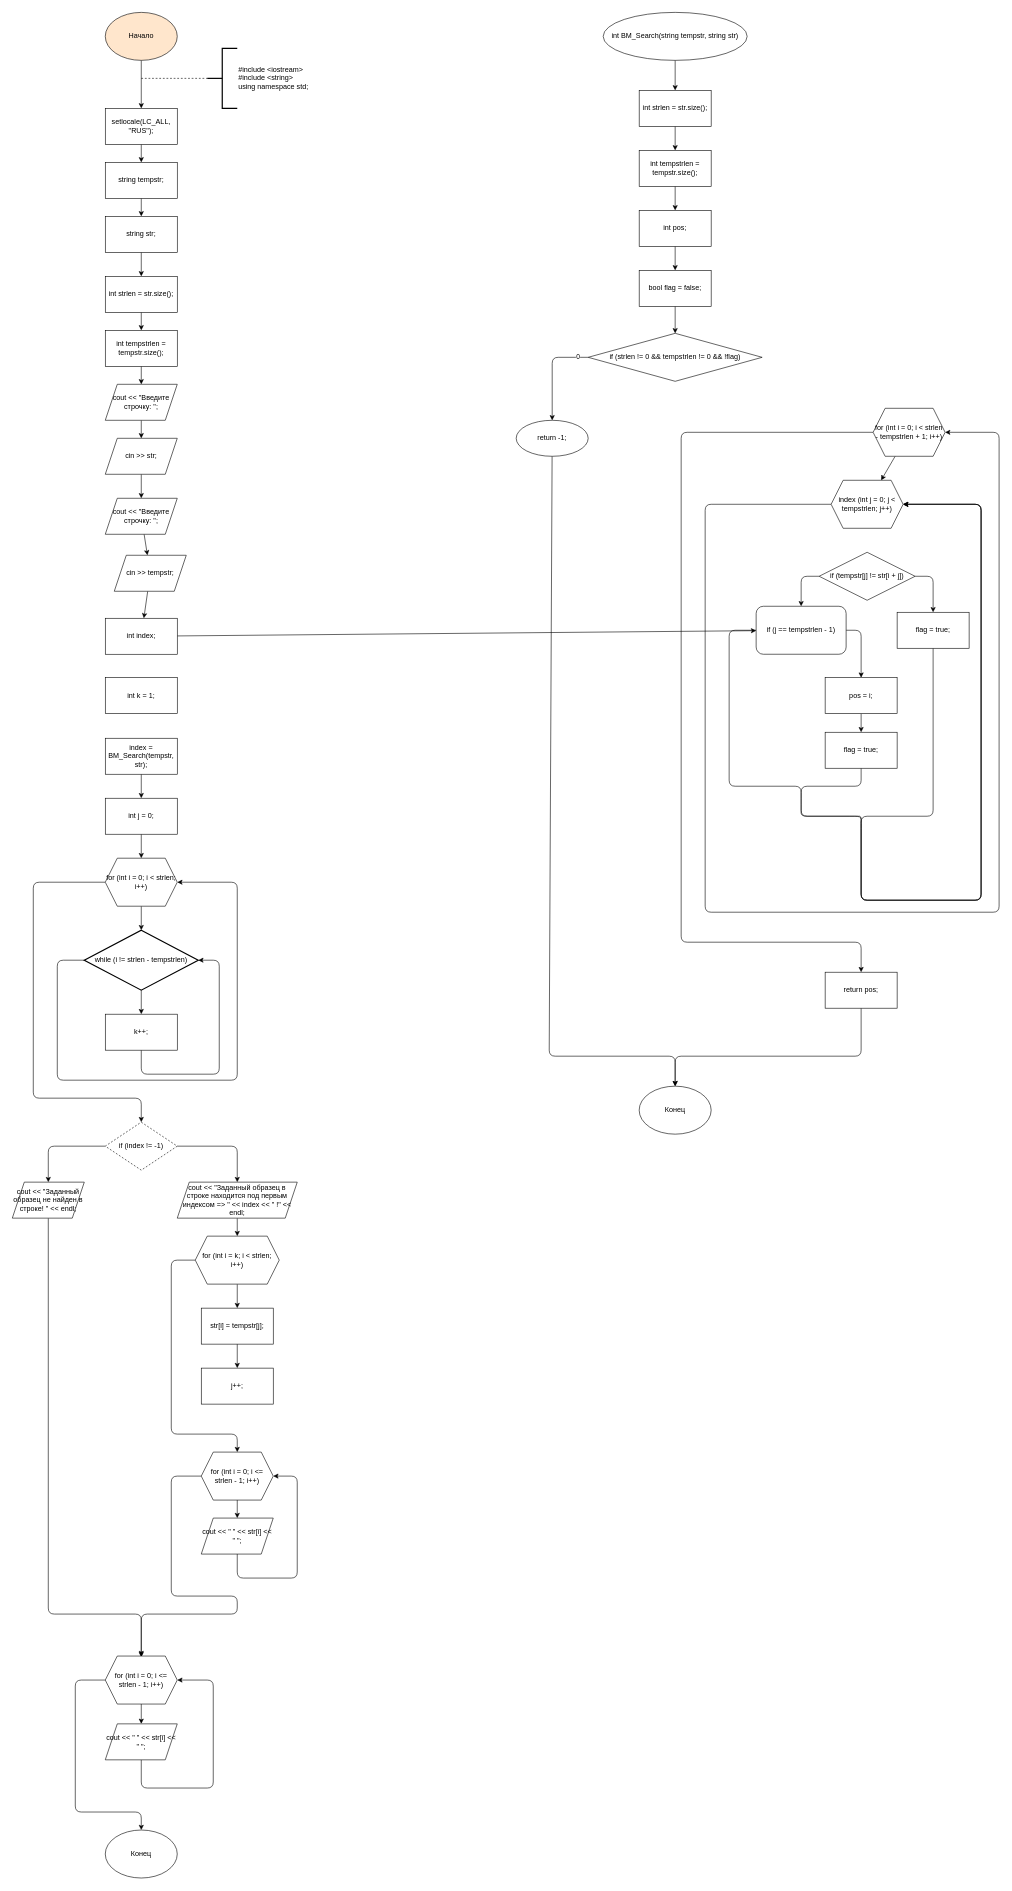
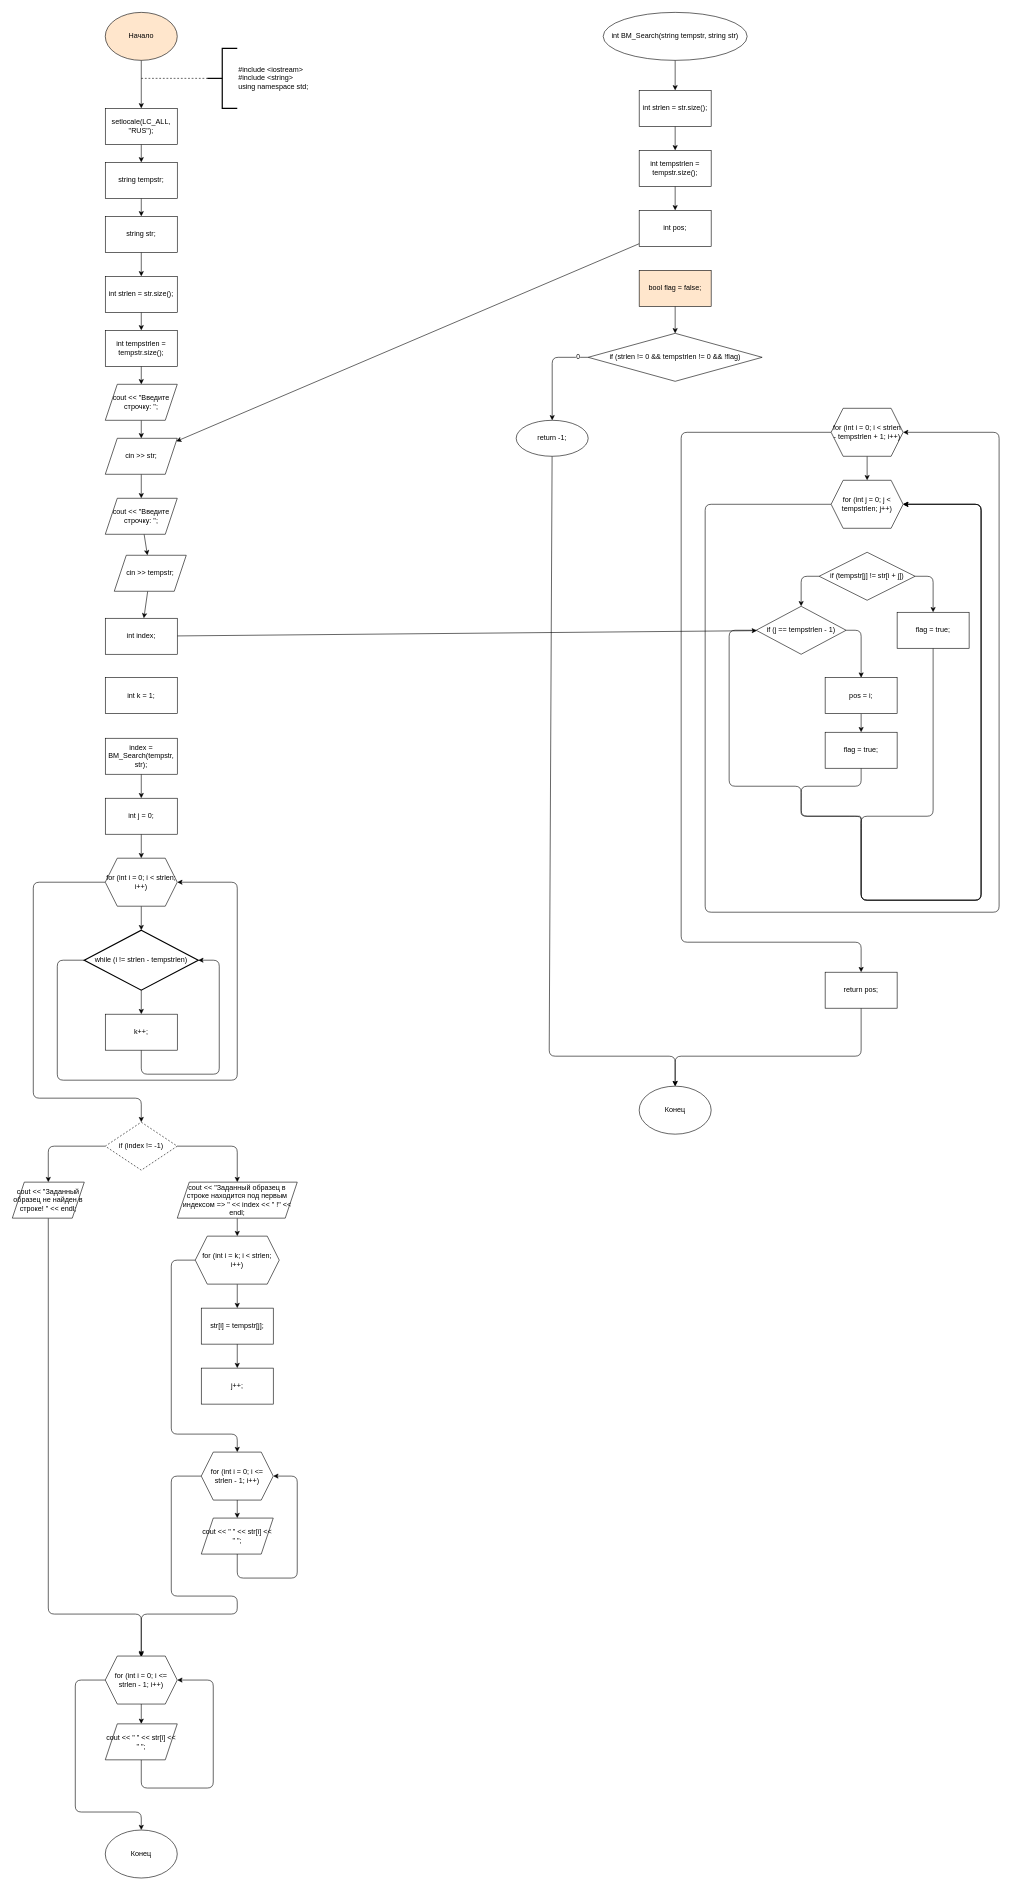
(675, 264) -> (410, 342)
(675, 288) -> (675, 288)
(909, 432) -> (867, 432)
(867, 504) -> (867, 504)
(801, 630) -> (801, 630)
